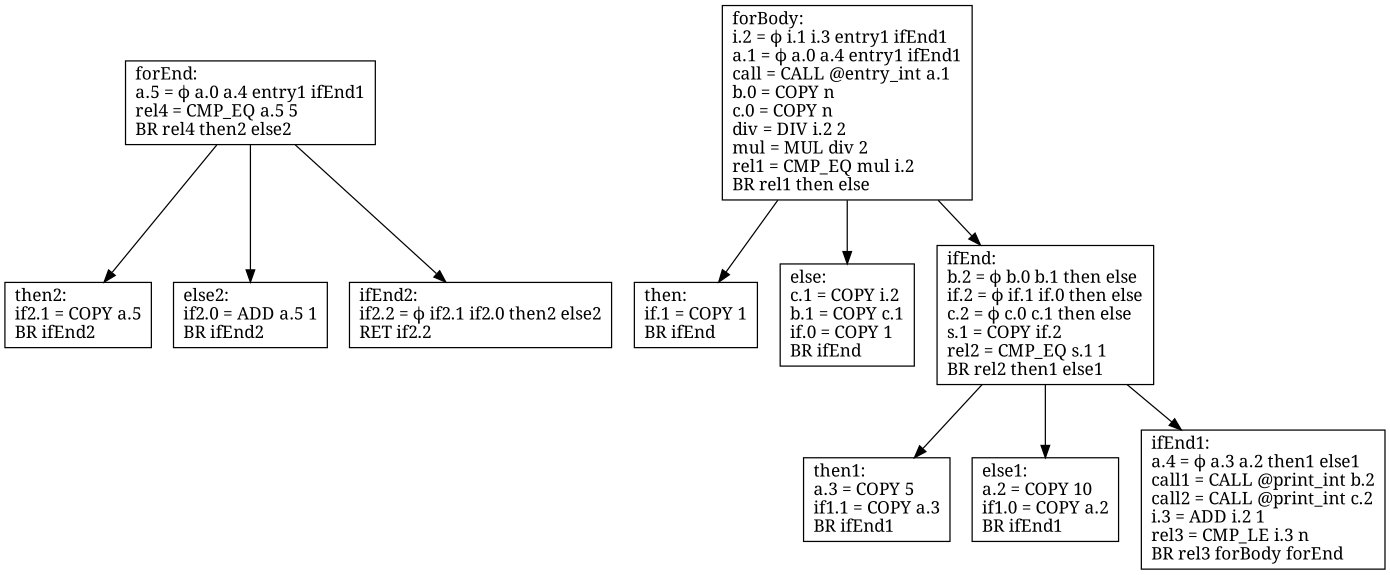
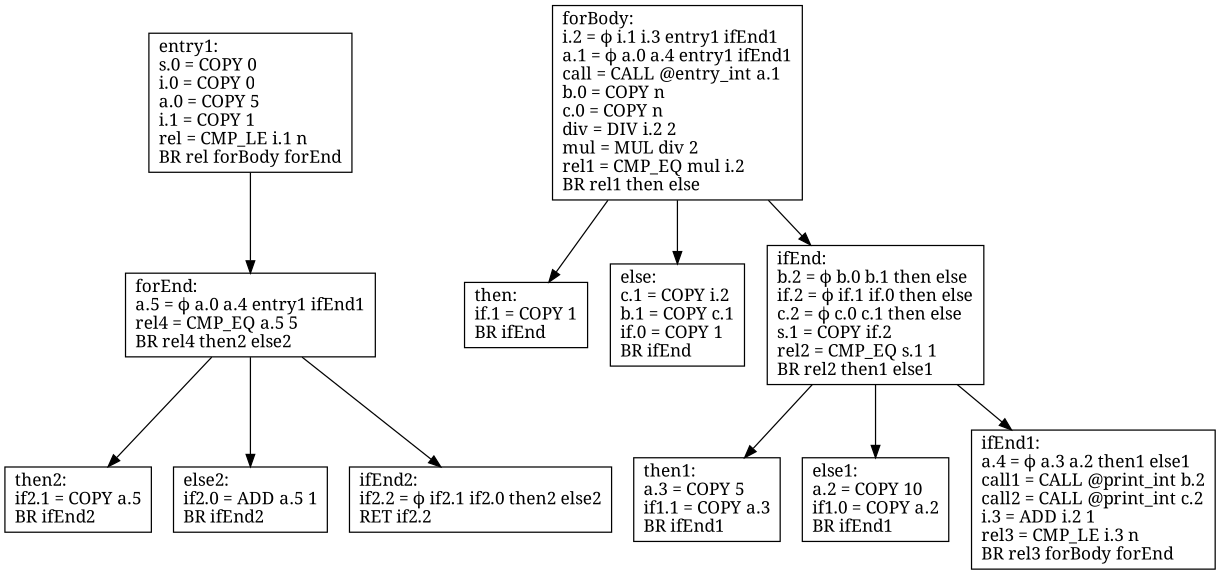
none -> (250, 103)
